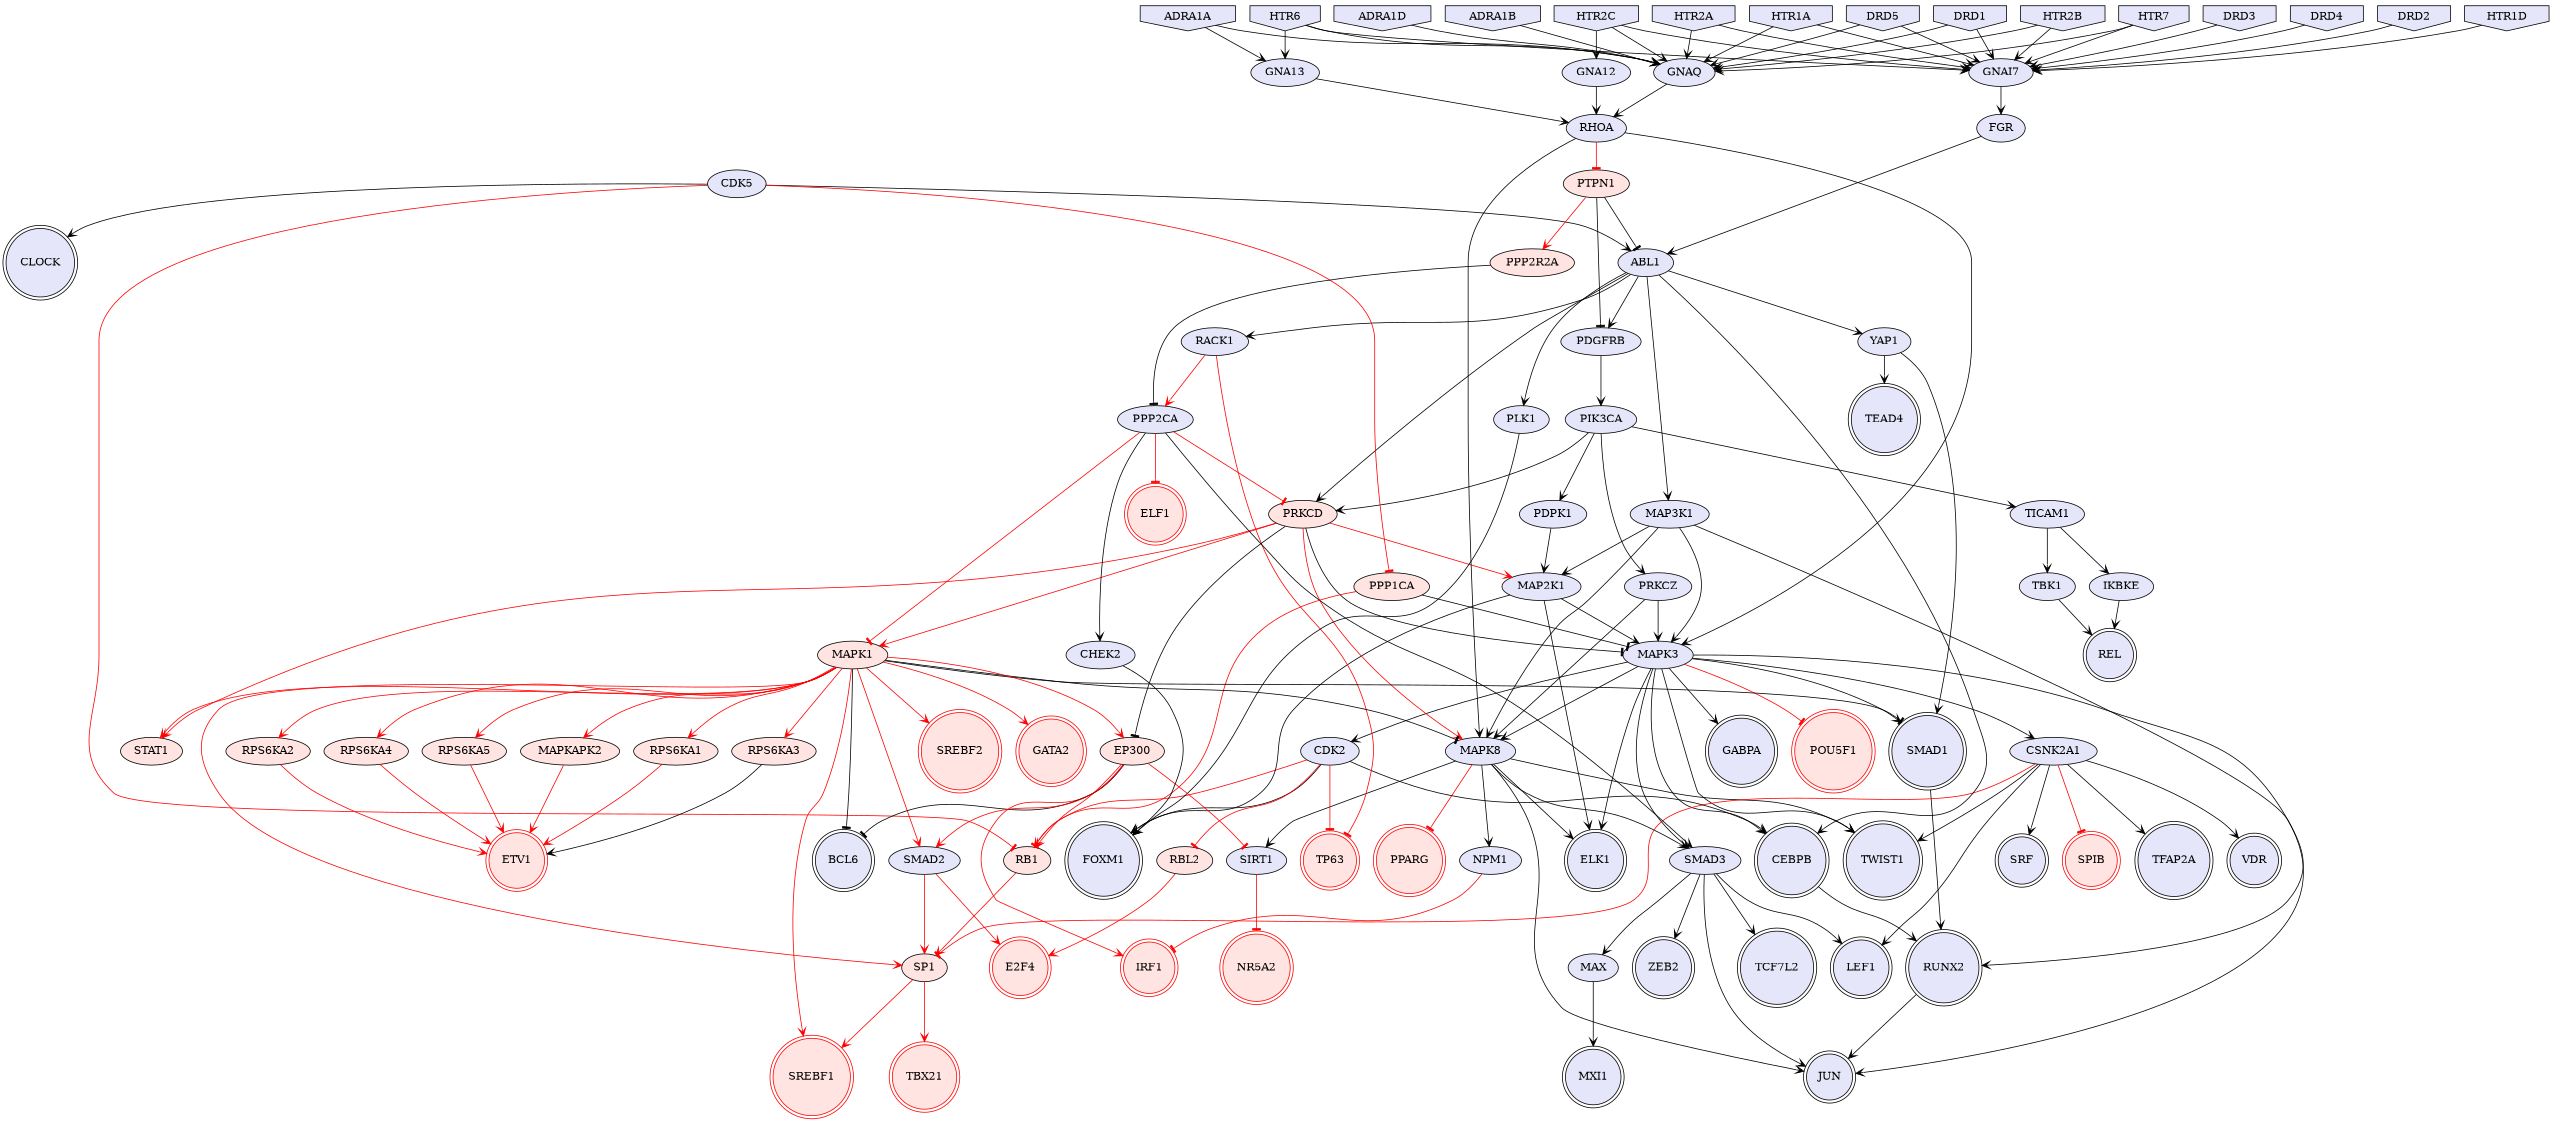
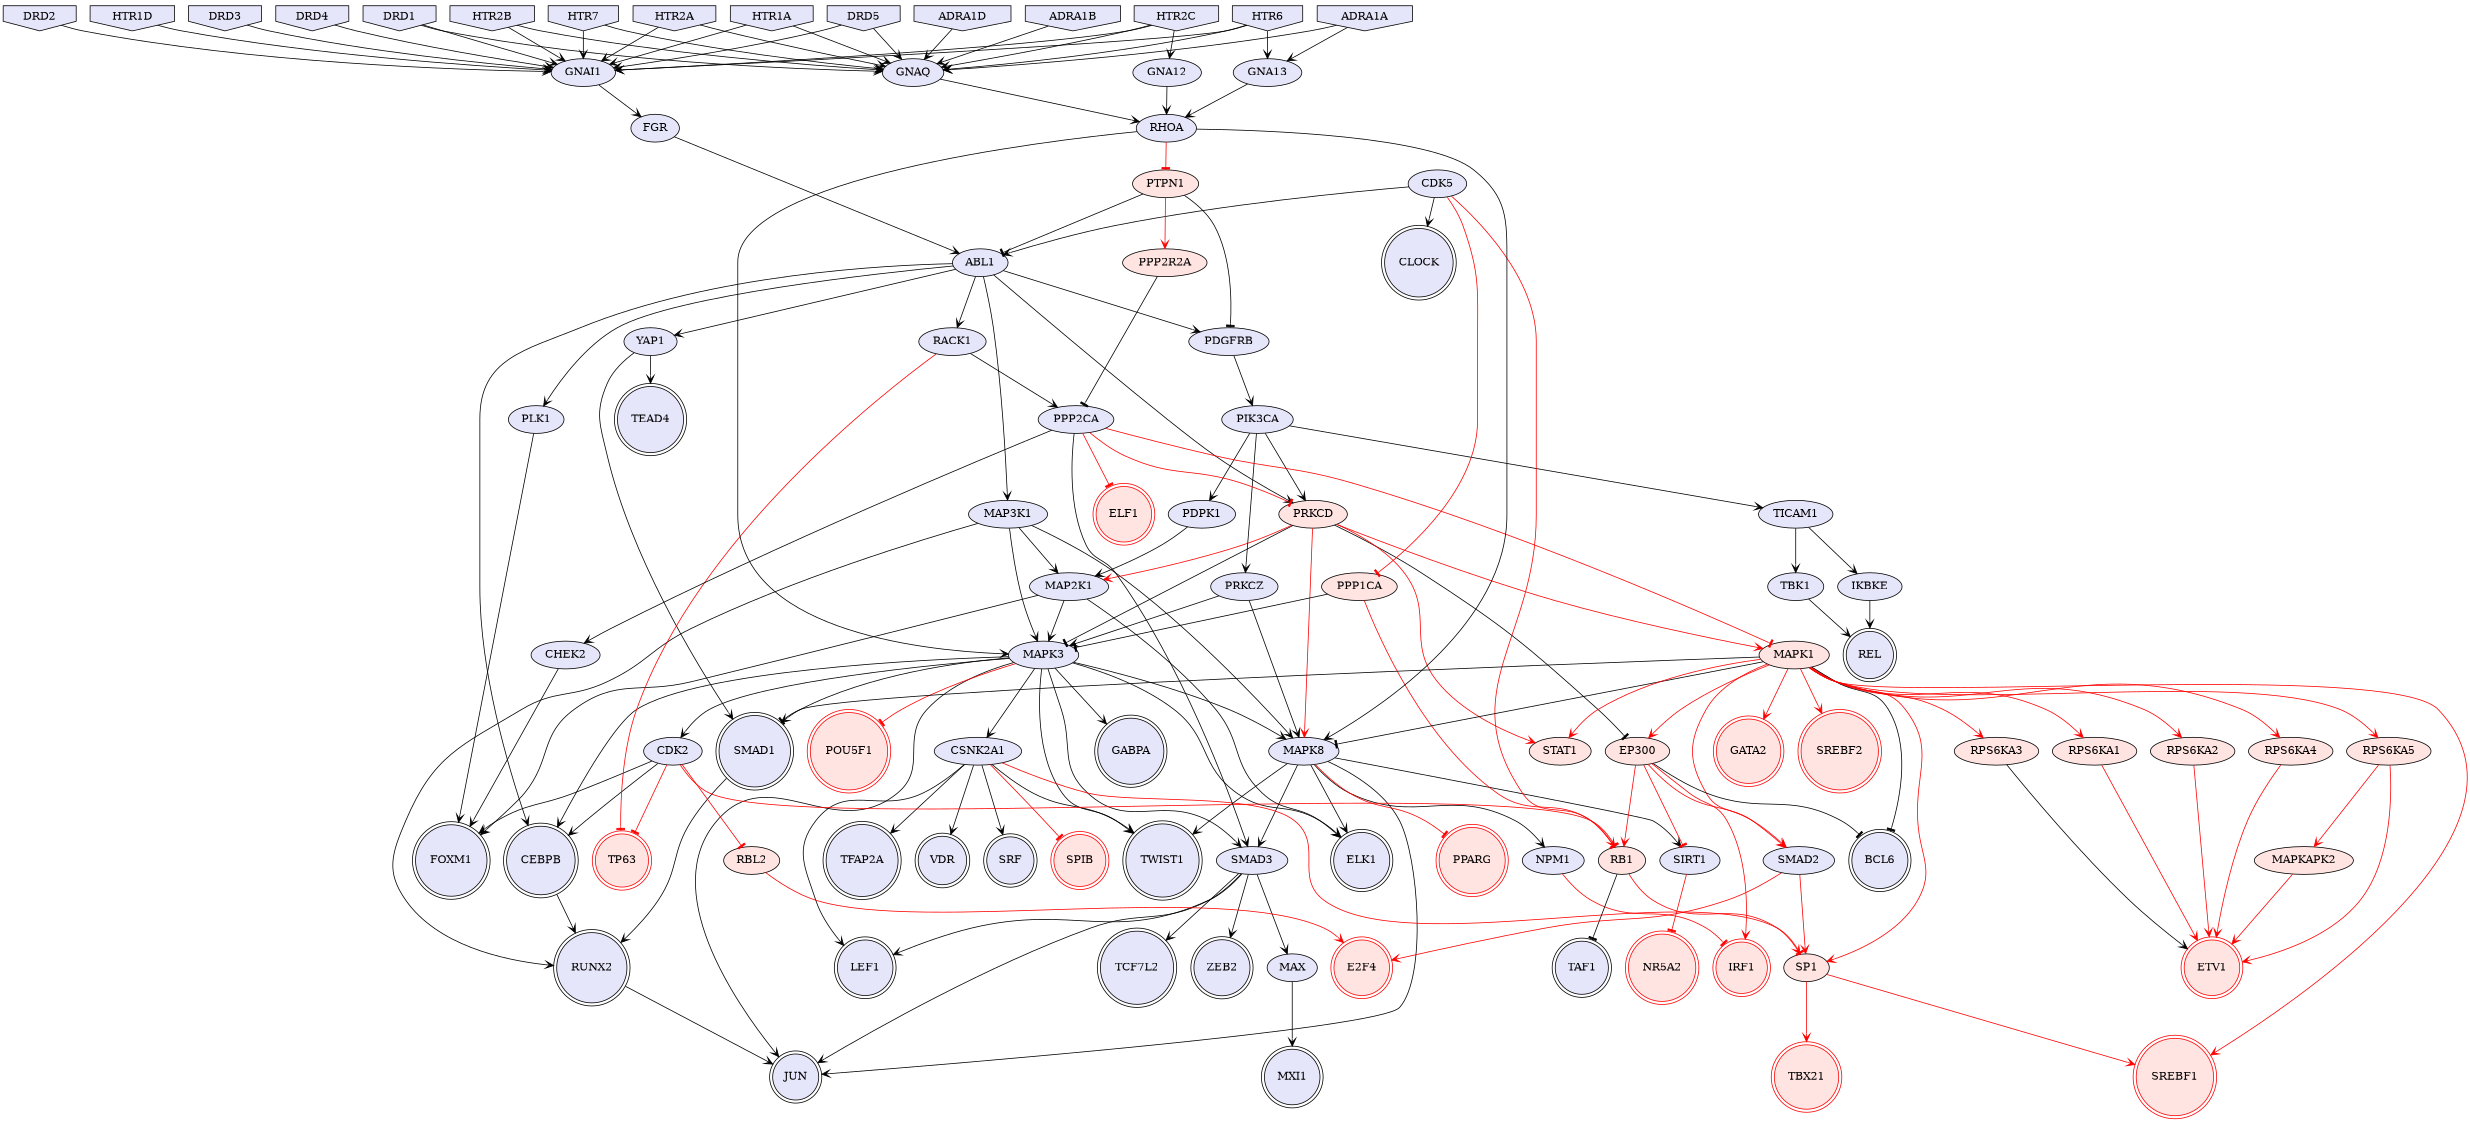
(2001, 73) -> (583, 73)
(1188, 377) -> (1011, 378)
(653, 700) -> (2349, 803)
none -> (1582, 968)
